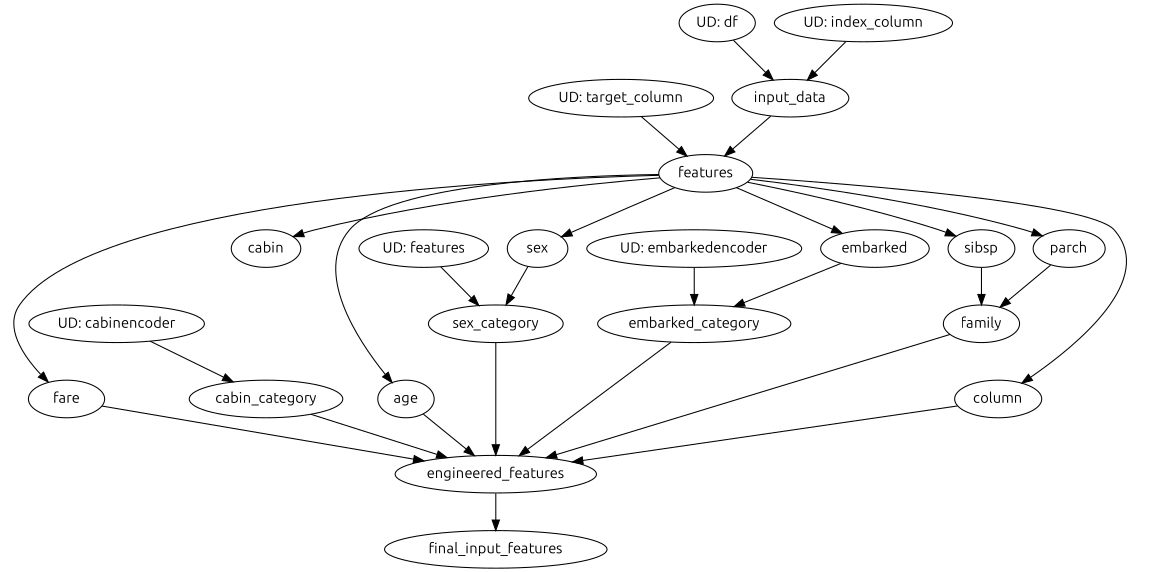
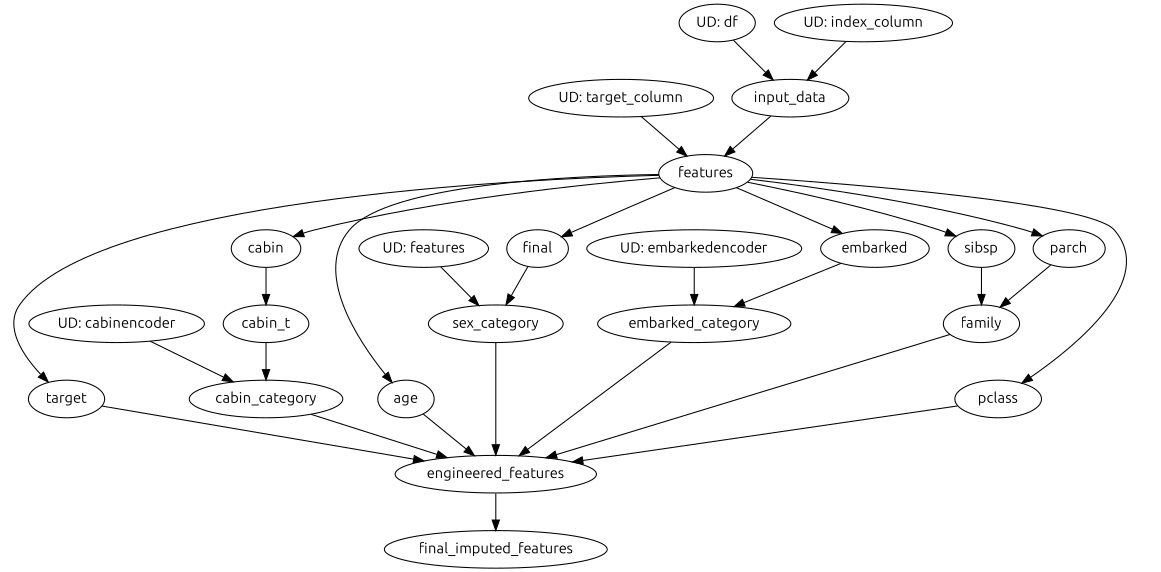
(538, 249) -> (538, 249)
none -> (266, 324)
(67, 399) -> (67, 399)
(998, 399) -> (998, 399)
(496, 549) -> (496, 549)
